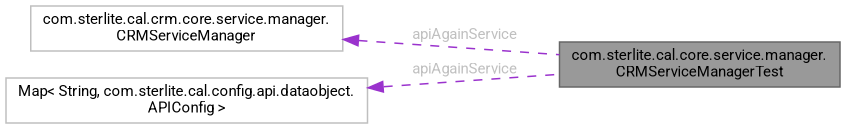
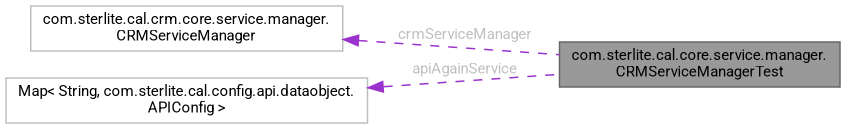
(464, 35) -> (464, 35)
